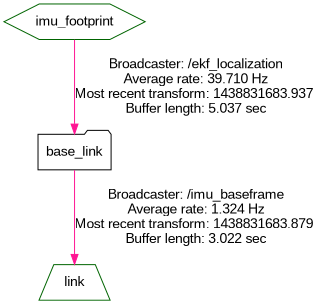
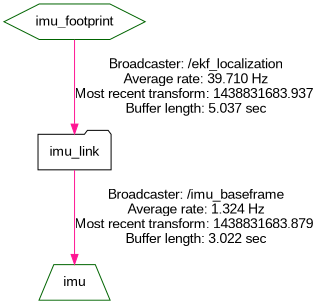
(75, 152) -> (75, 152)
(75, 282) -> (75, 282)
